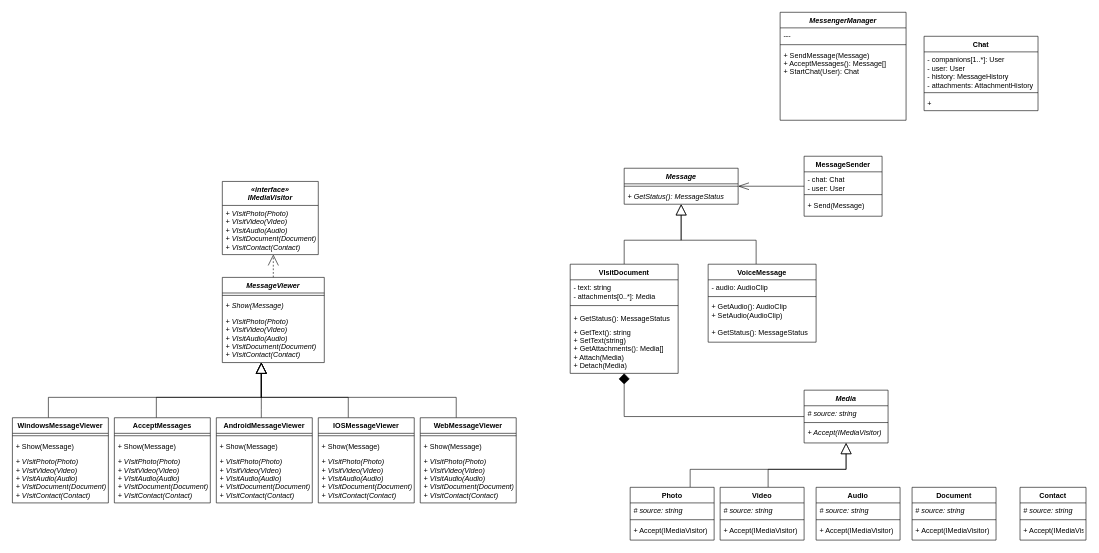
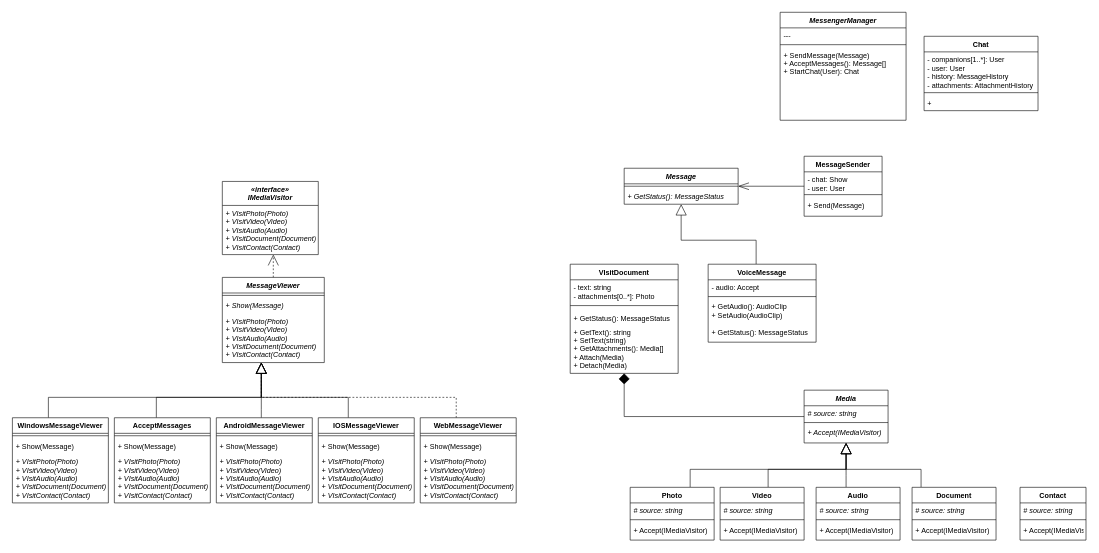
(829, 180) -> (829, 180)
(639, 240) -> none
(598, 288) -> (598, 288)
(741, 288) -> (738, 288)
(413, 398) -> (413, 398)
none -> (894, 470)
none -> (846, 479)
